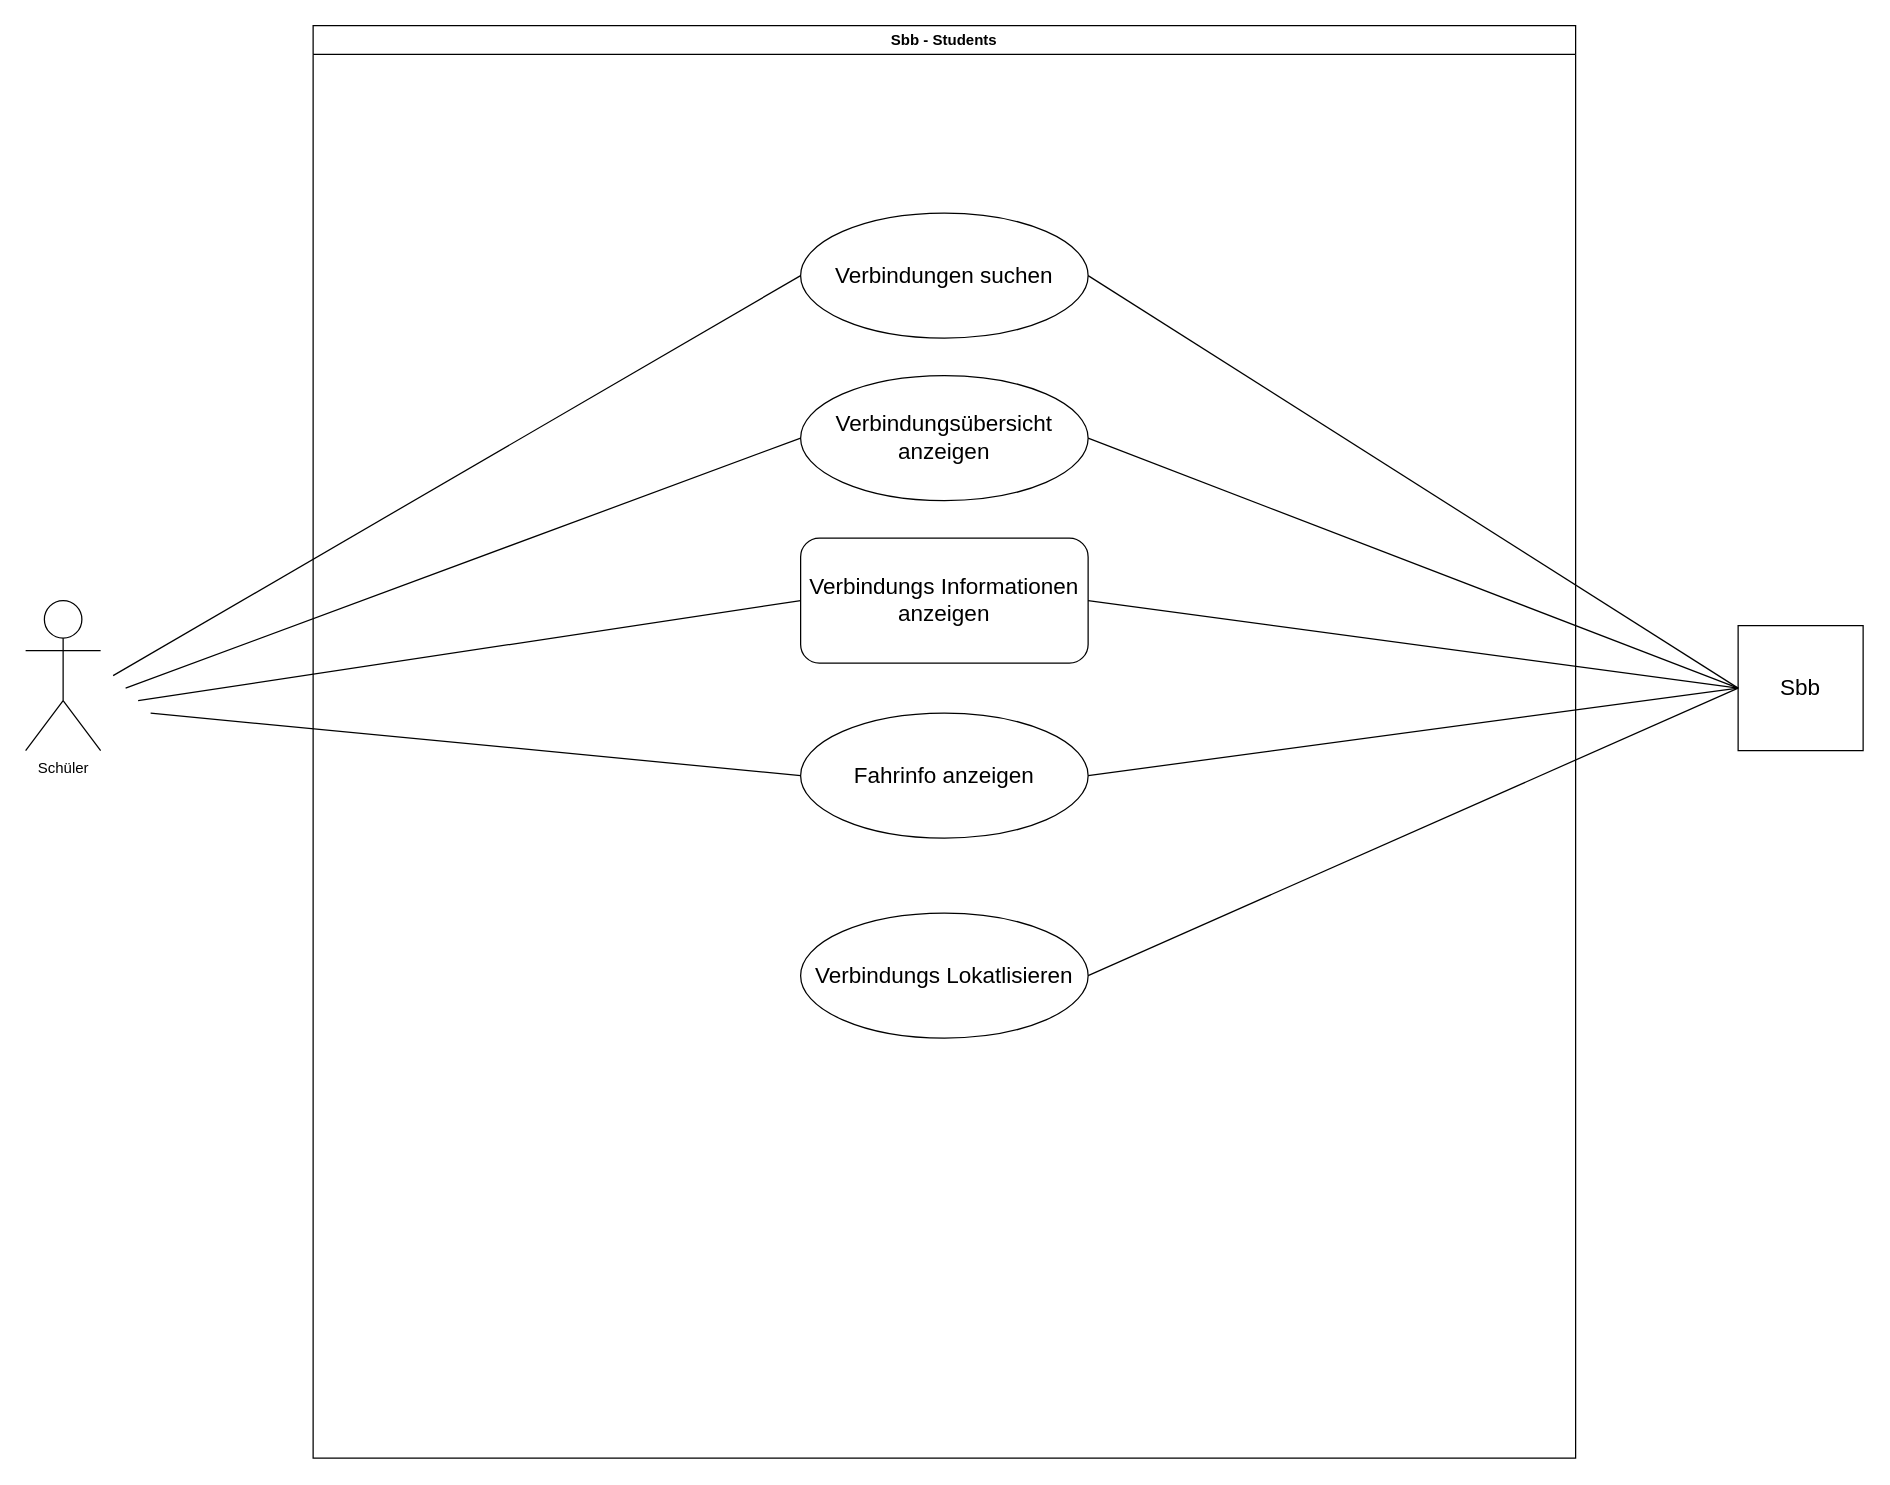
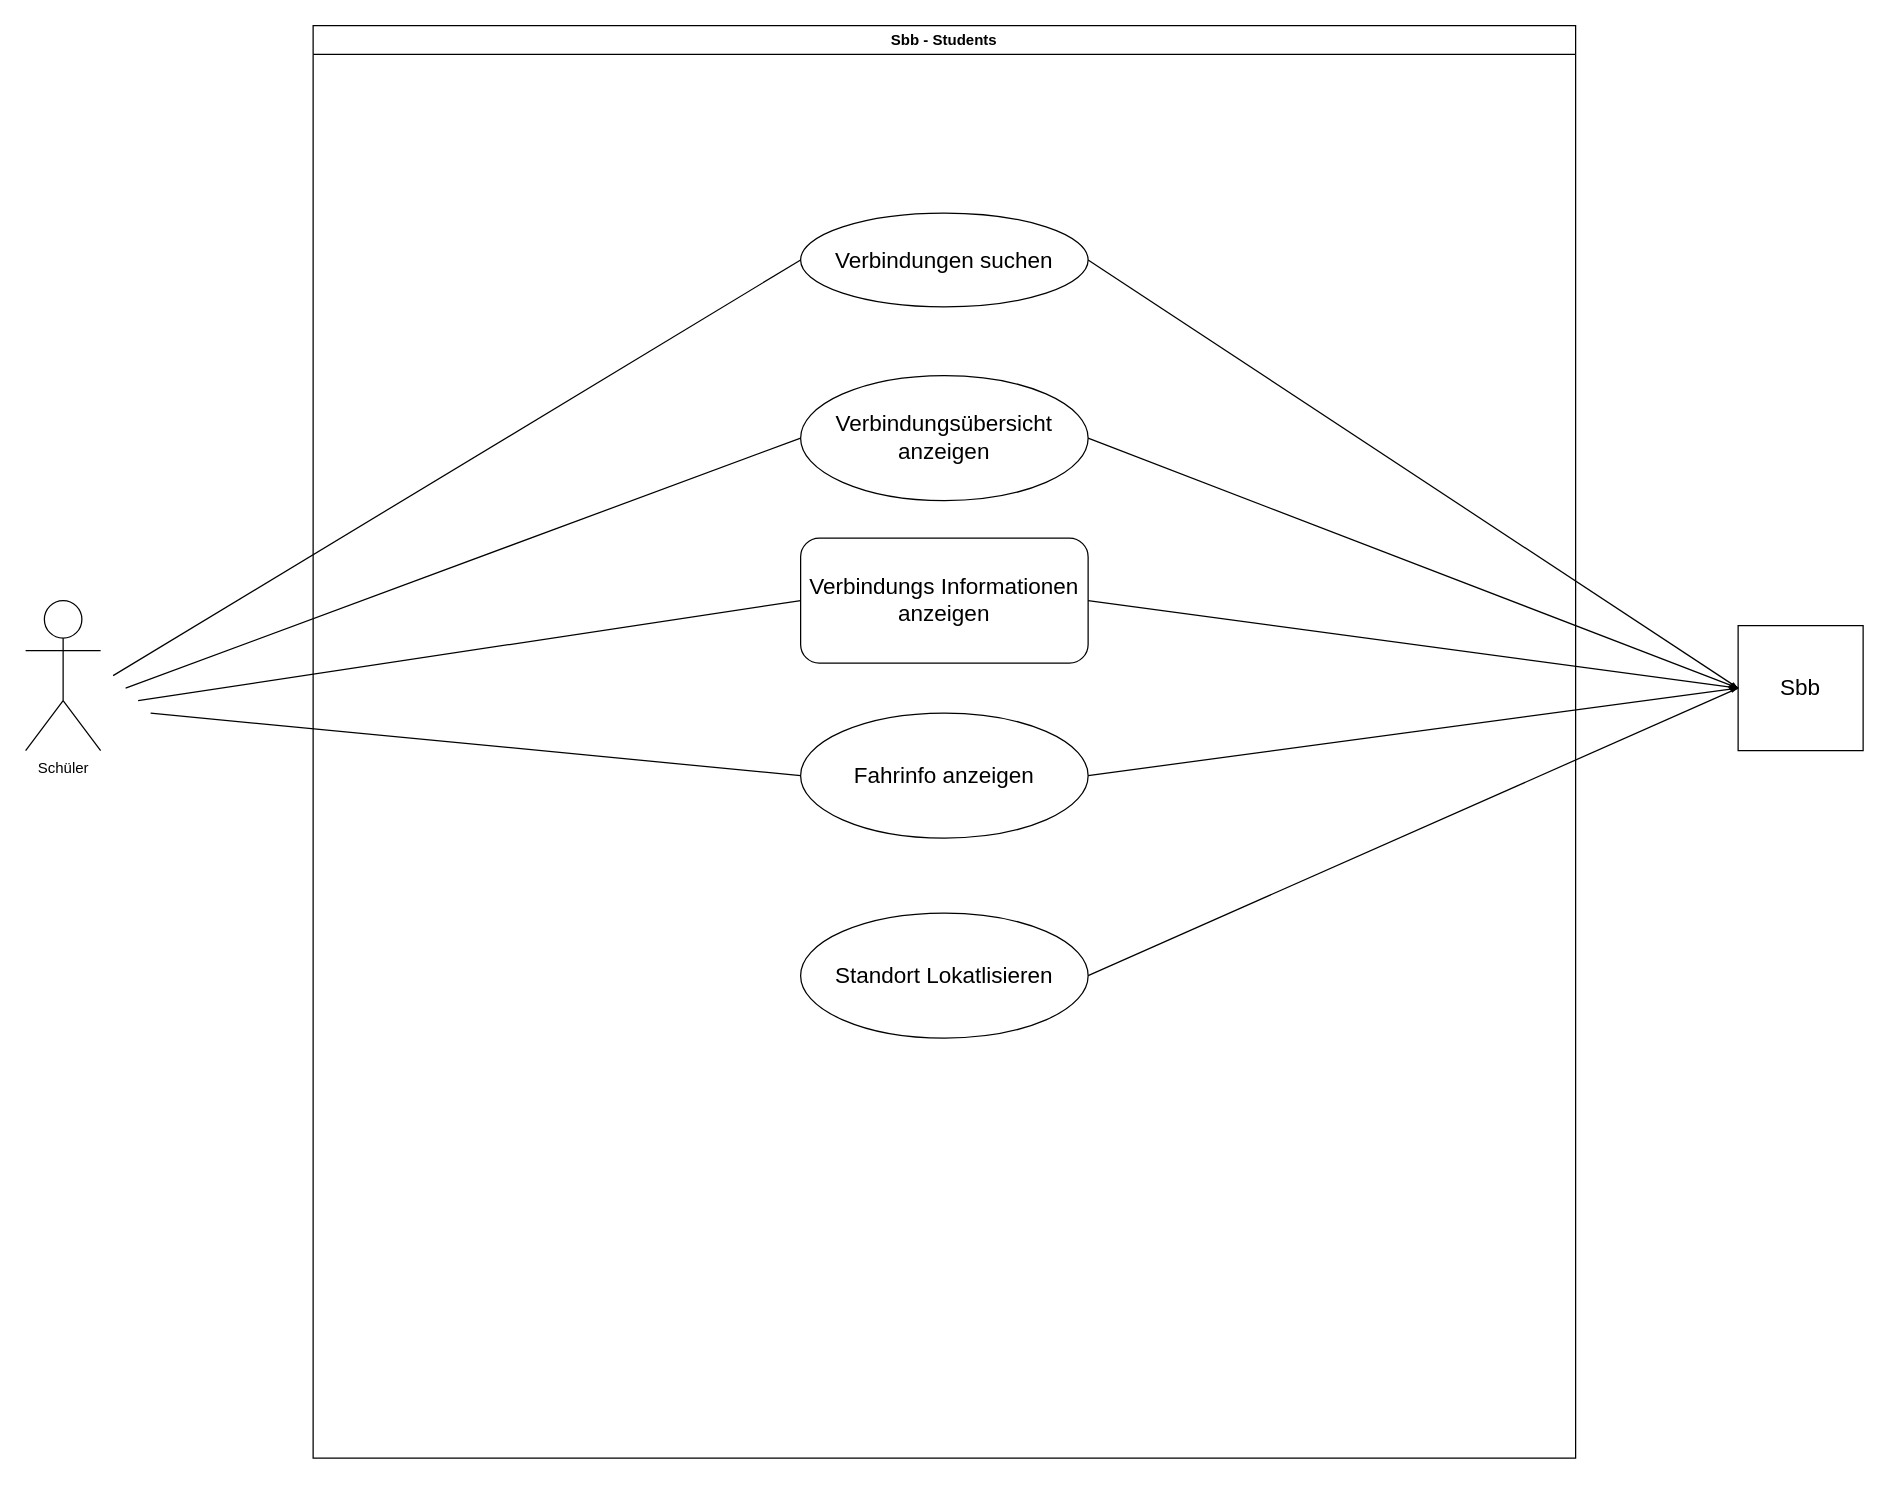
(944, 276) -> (944, 260)
(1727, 687) -> (1727, 687)
(944, 976) -> (944, 976)
